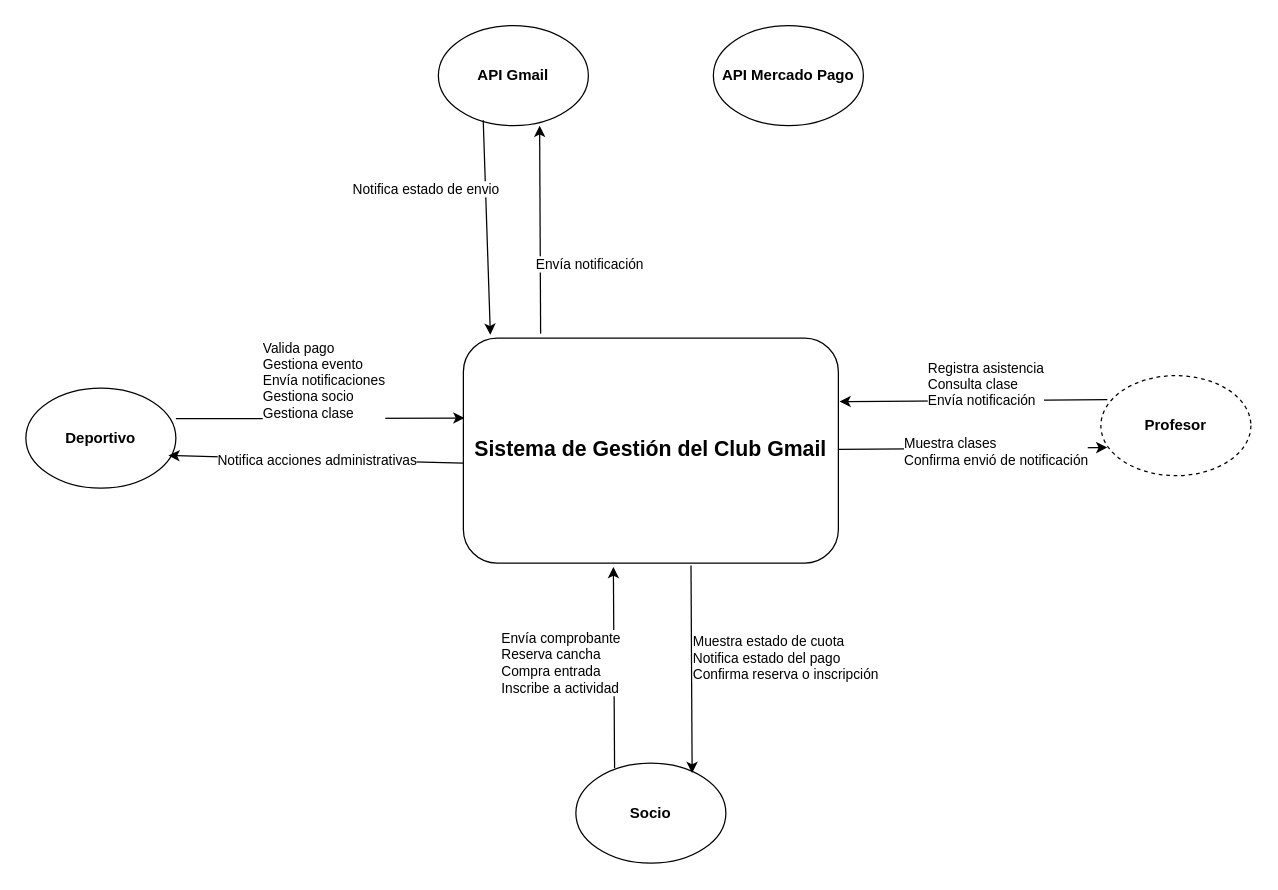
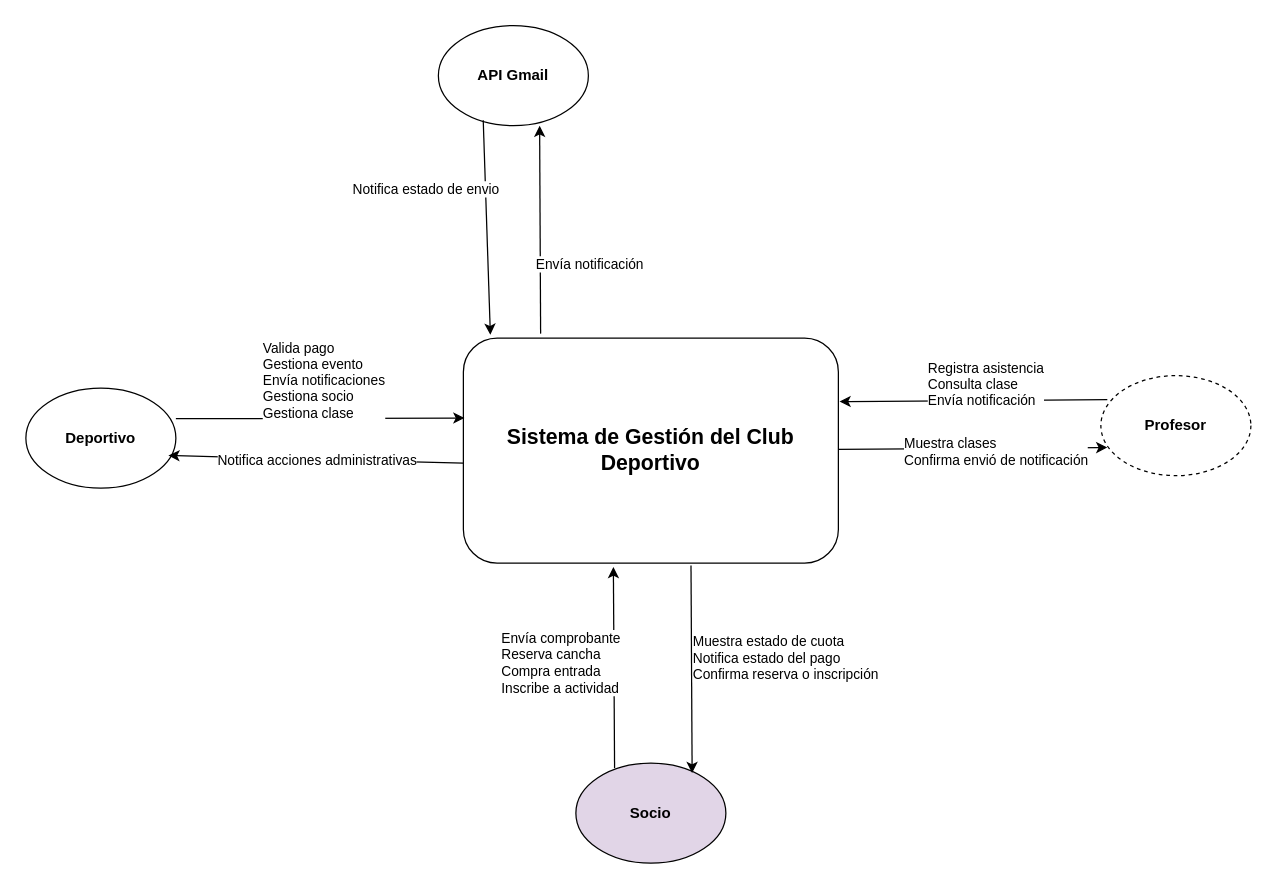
(788, 76) -> none
(651, 451) -> (651, 451)
(651, 813) -> (651, 813)
